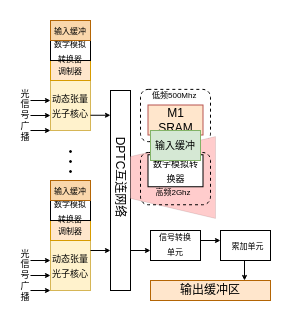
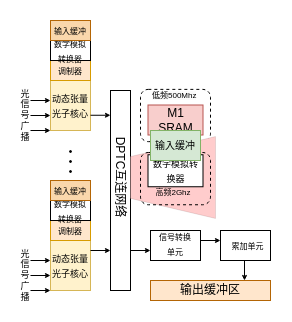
(176, 120) -> (176, 120)
